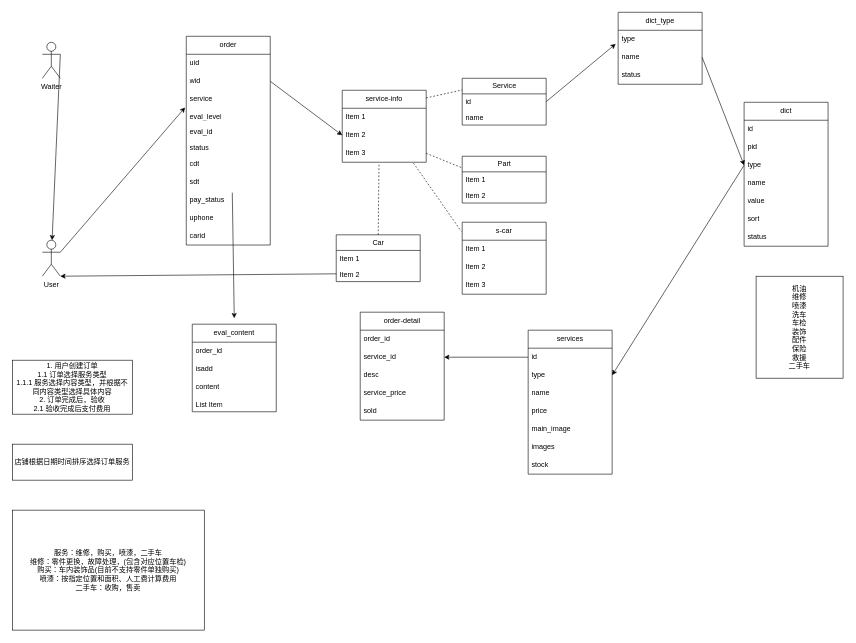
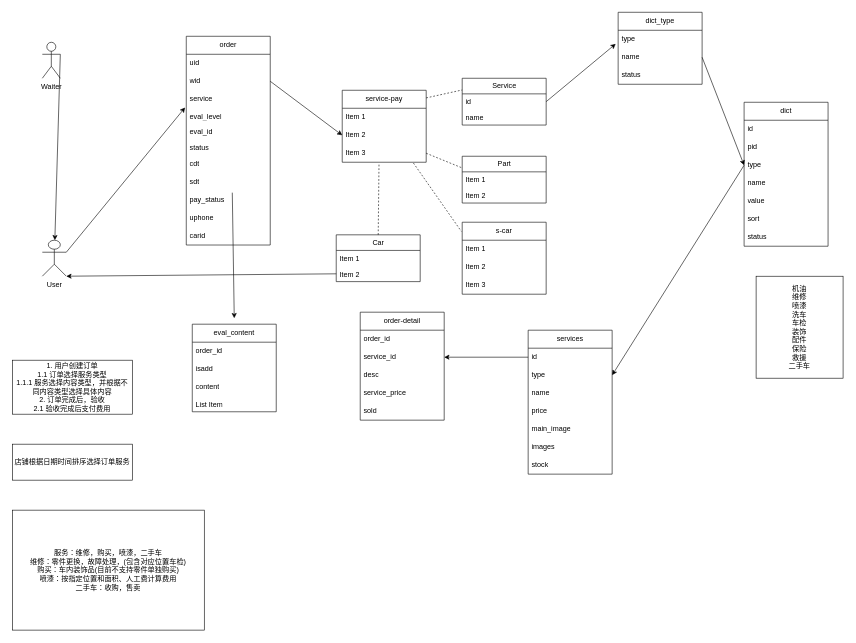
(384, 99) -> (384, 99)
(51, 258) -> (54, 258)
